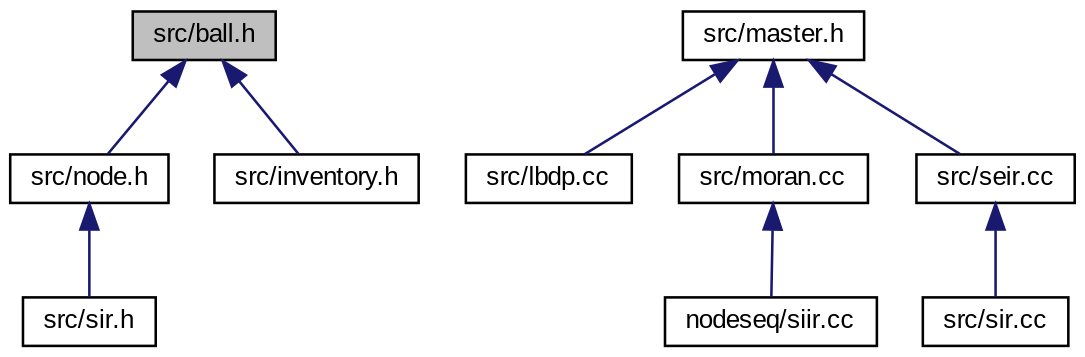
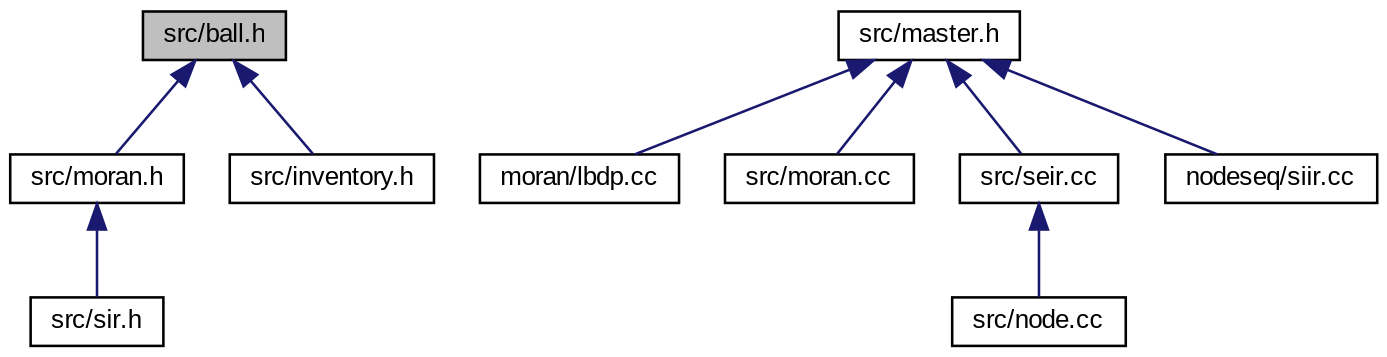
(89, 179) -> (97, 179)
(549, 179) -> (579, 179)
(772, 264) -> (1112, 112)
(996, 322) -> (1039, 322)
